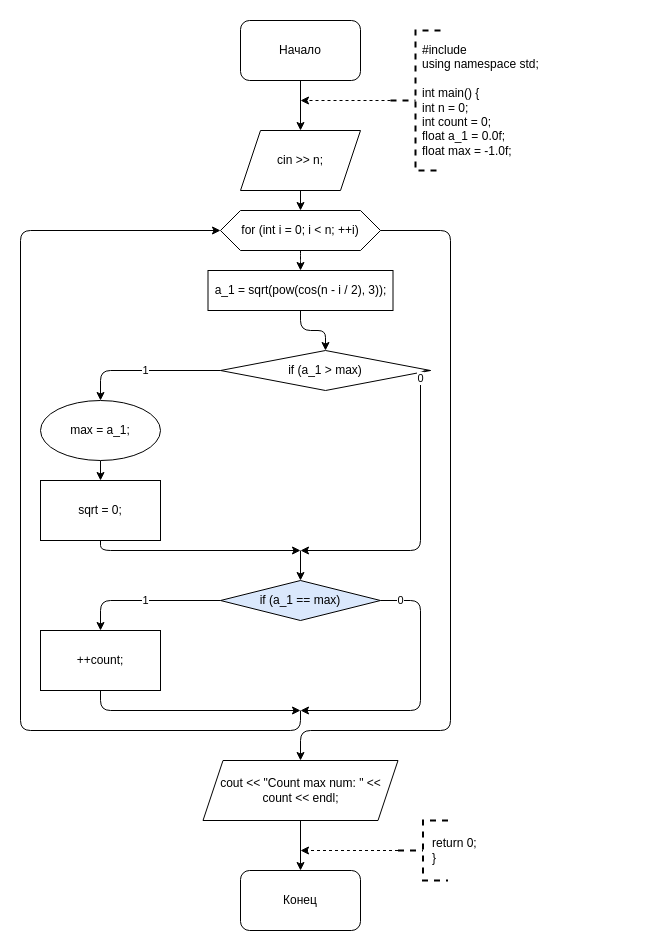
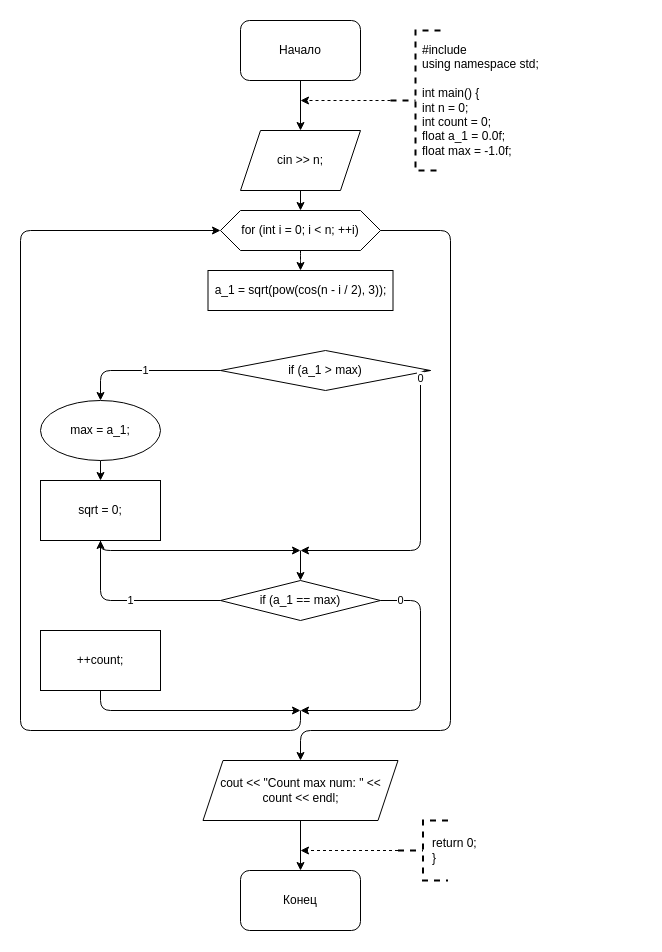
(312, 331) -> none
(140, 601) -> (101, 574)
(301, 601) -> (301, 601)
